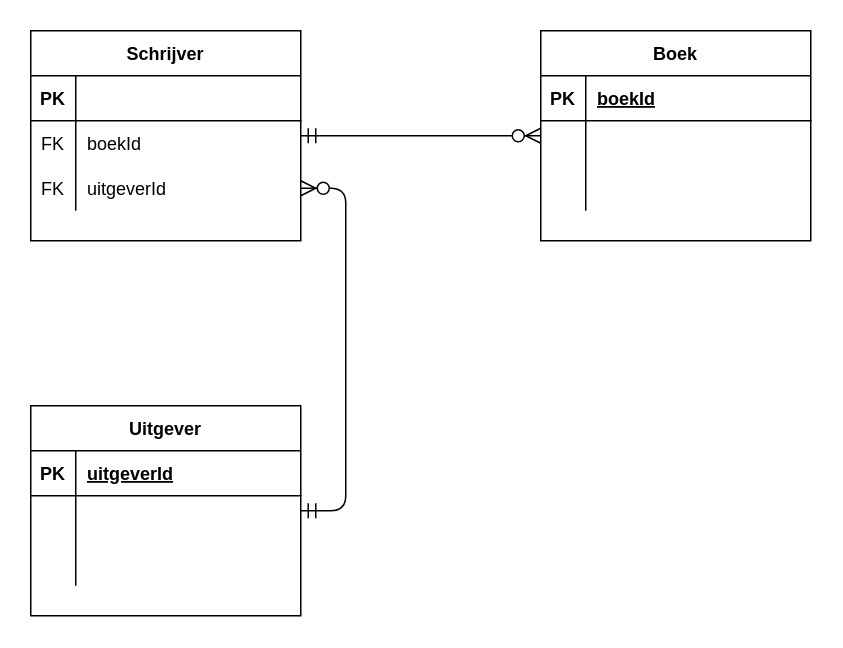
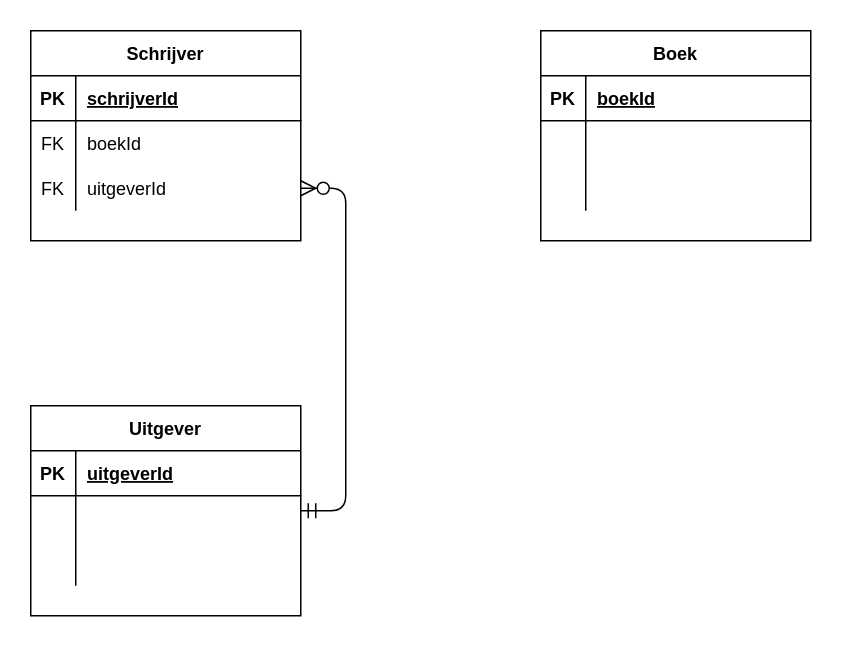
none -> (188, 98)
(420, 136) -> none
